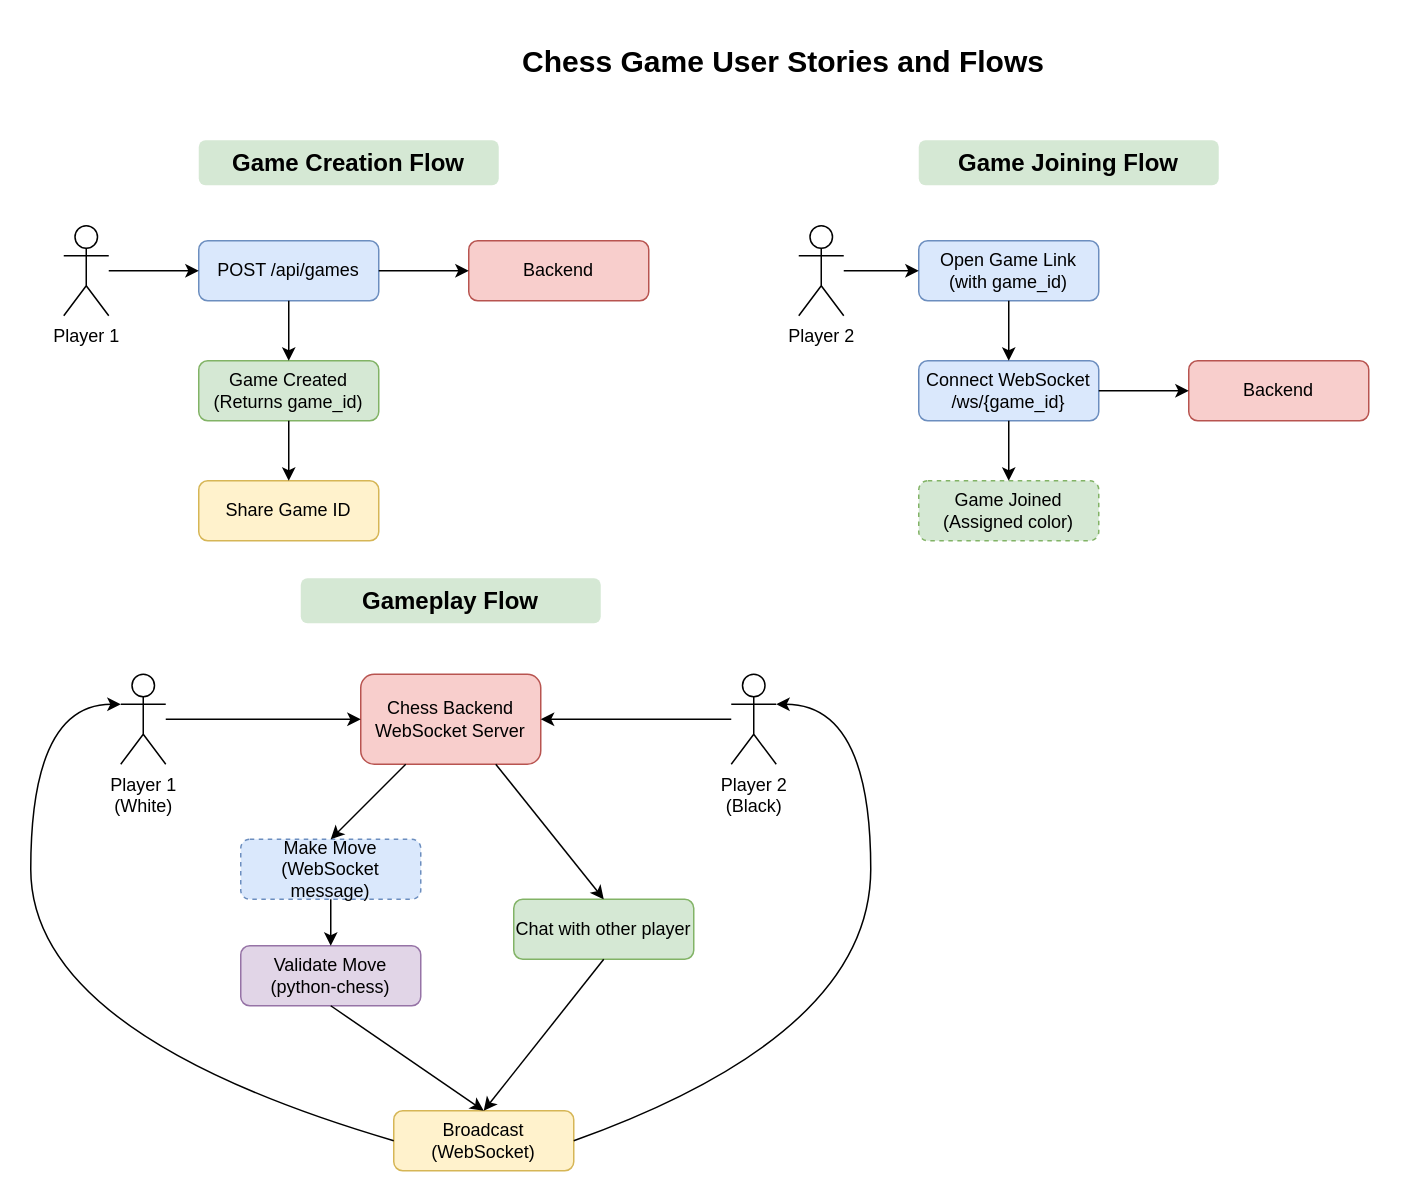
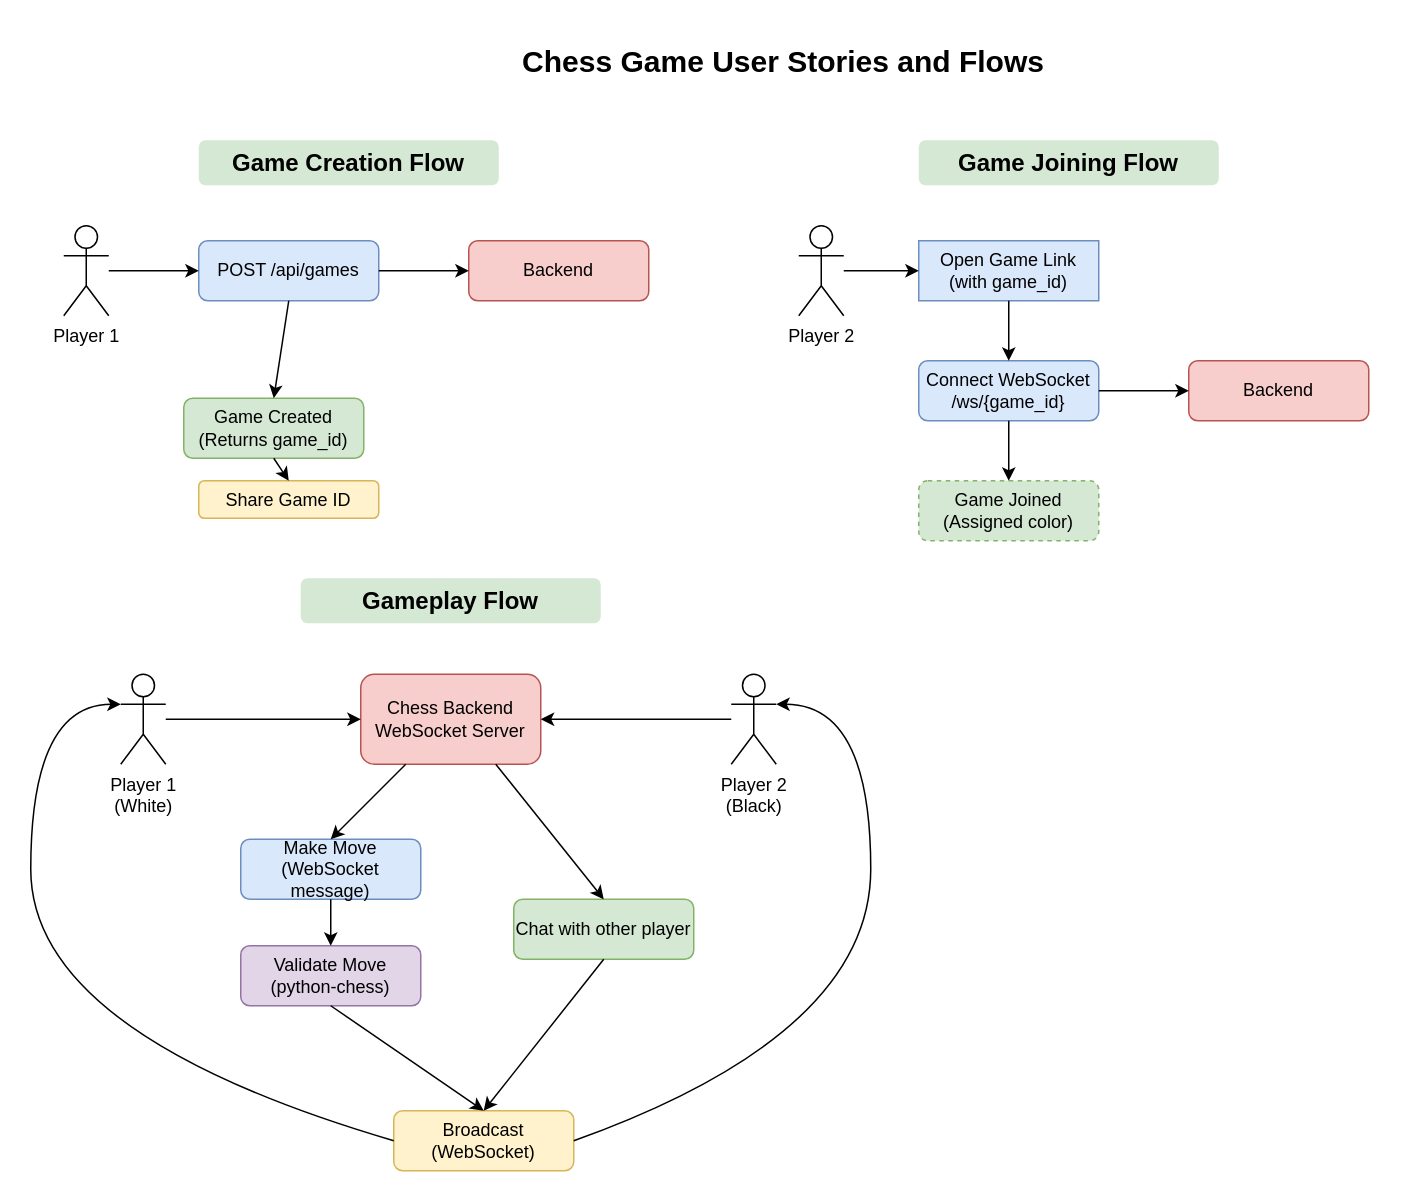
(1009, 271) -> (1009, 271)
(289, 391) -> (274, 428)
(289, 511) -> (289, 500)
(331, 869) -> (331, 869)
